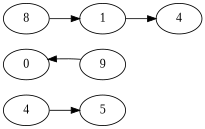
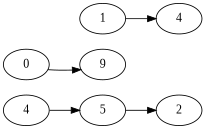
(26, 19) -> none
(69, 59) -> (60, 70)
none -> (179, 110)
